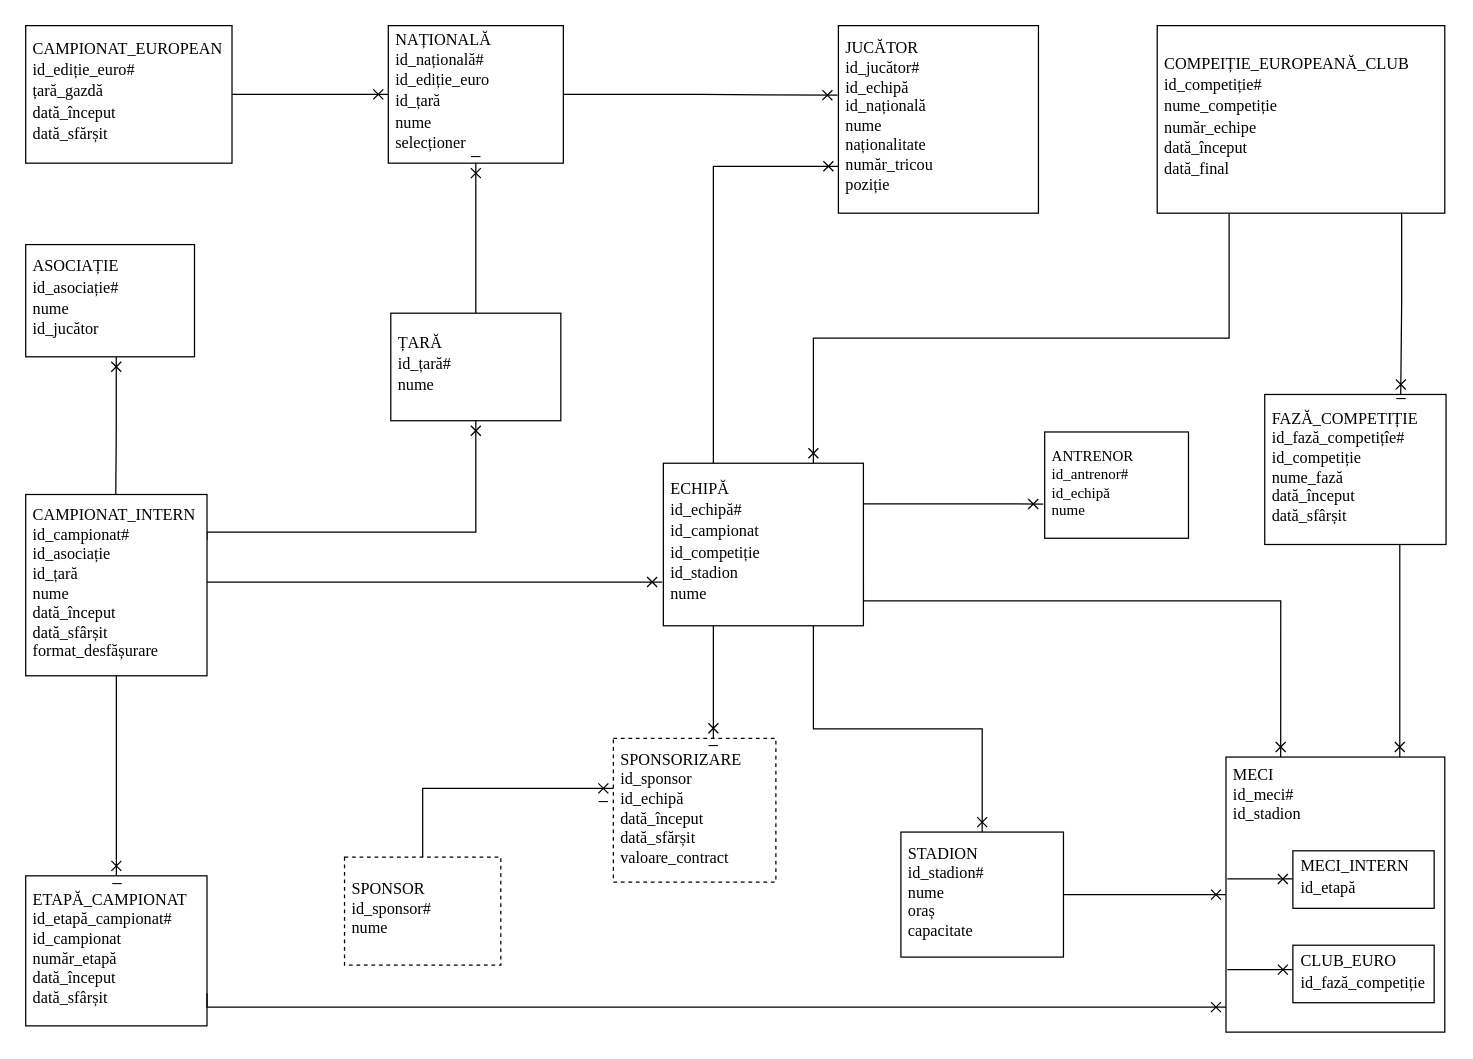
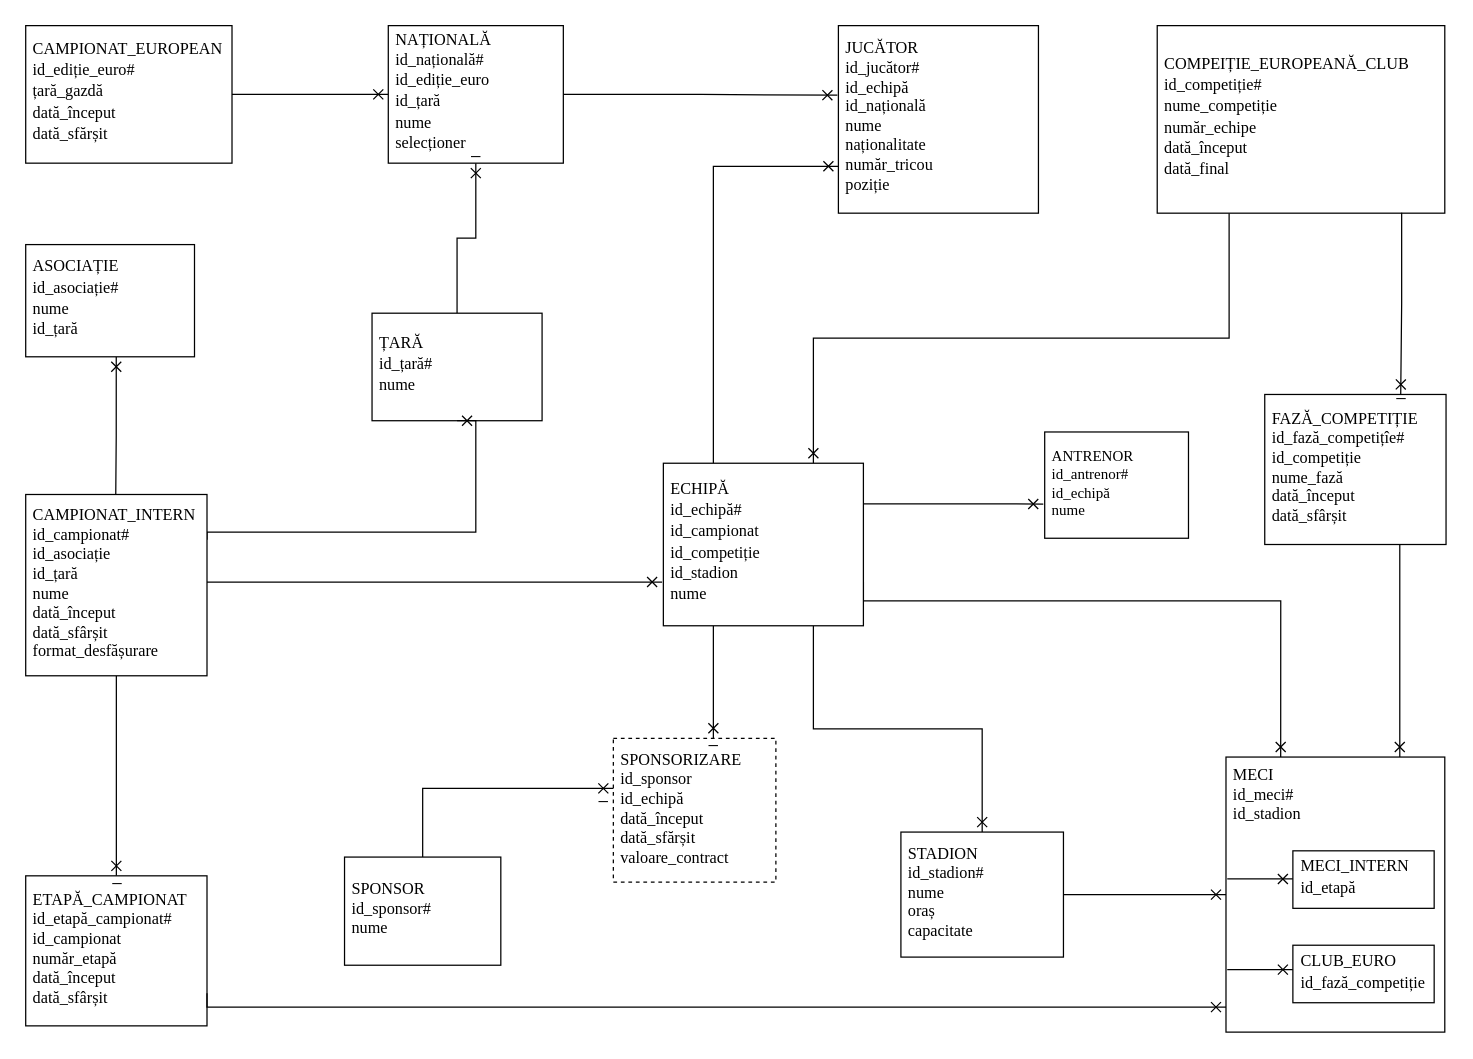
(86, 298) -> (86, 298)
(476, 367) -> (457, 367)
(423, 911) -> (423, 911)
